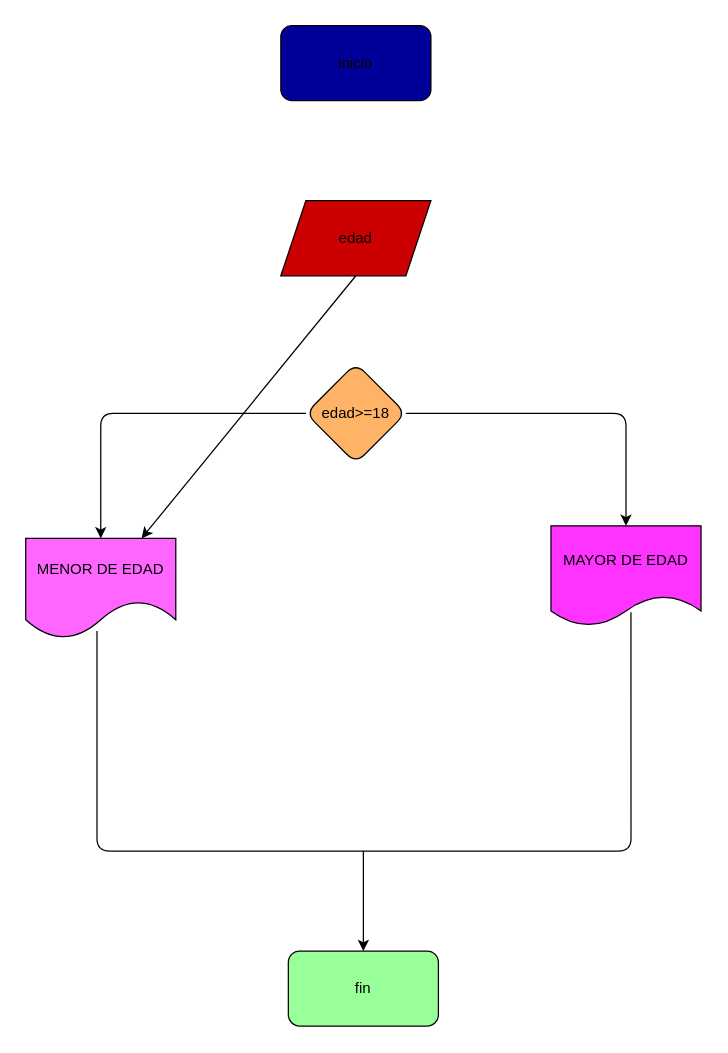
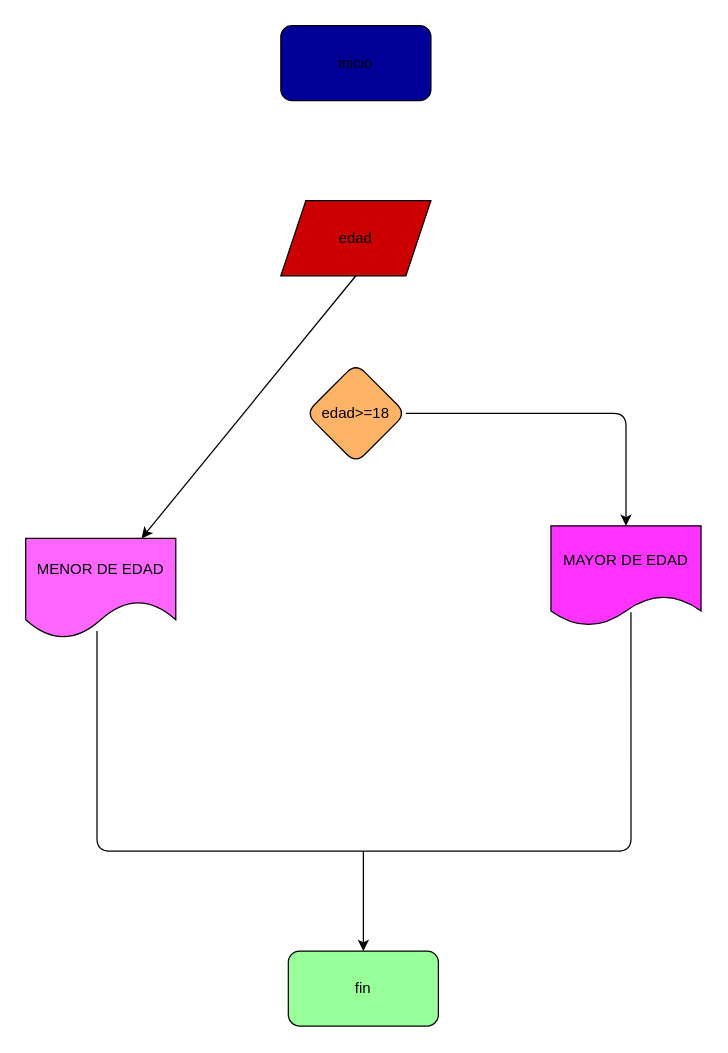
(150, 413) -> none
